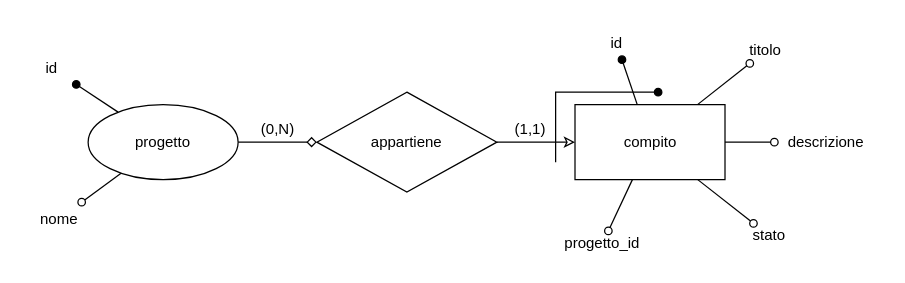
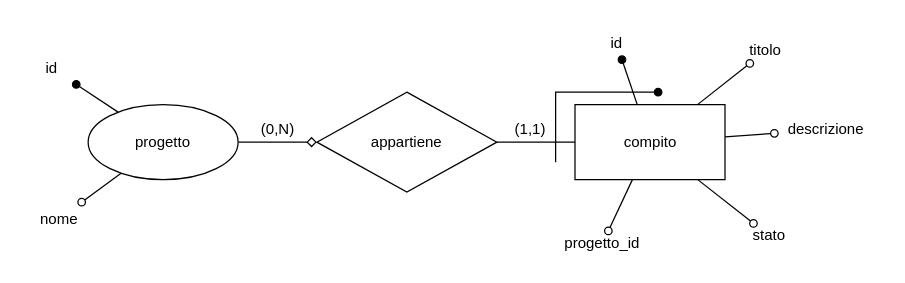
(565, 142) -> (568, 142)
(826, 142) -> (826, 129)
